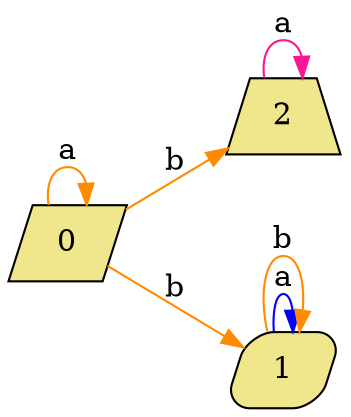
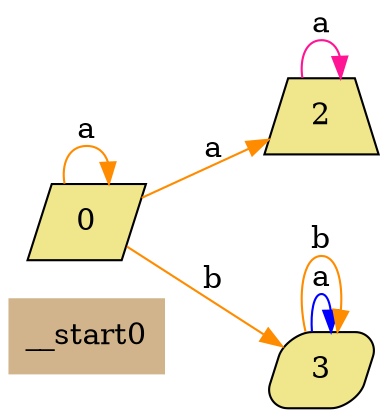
(176, 162) -> (214, 149)
none -> (87, 336)
(283, 370) -> (322, 370)
